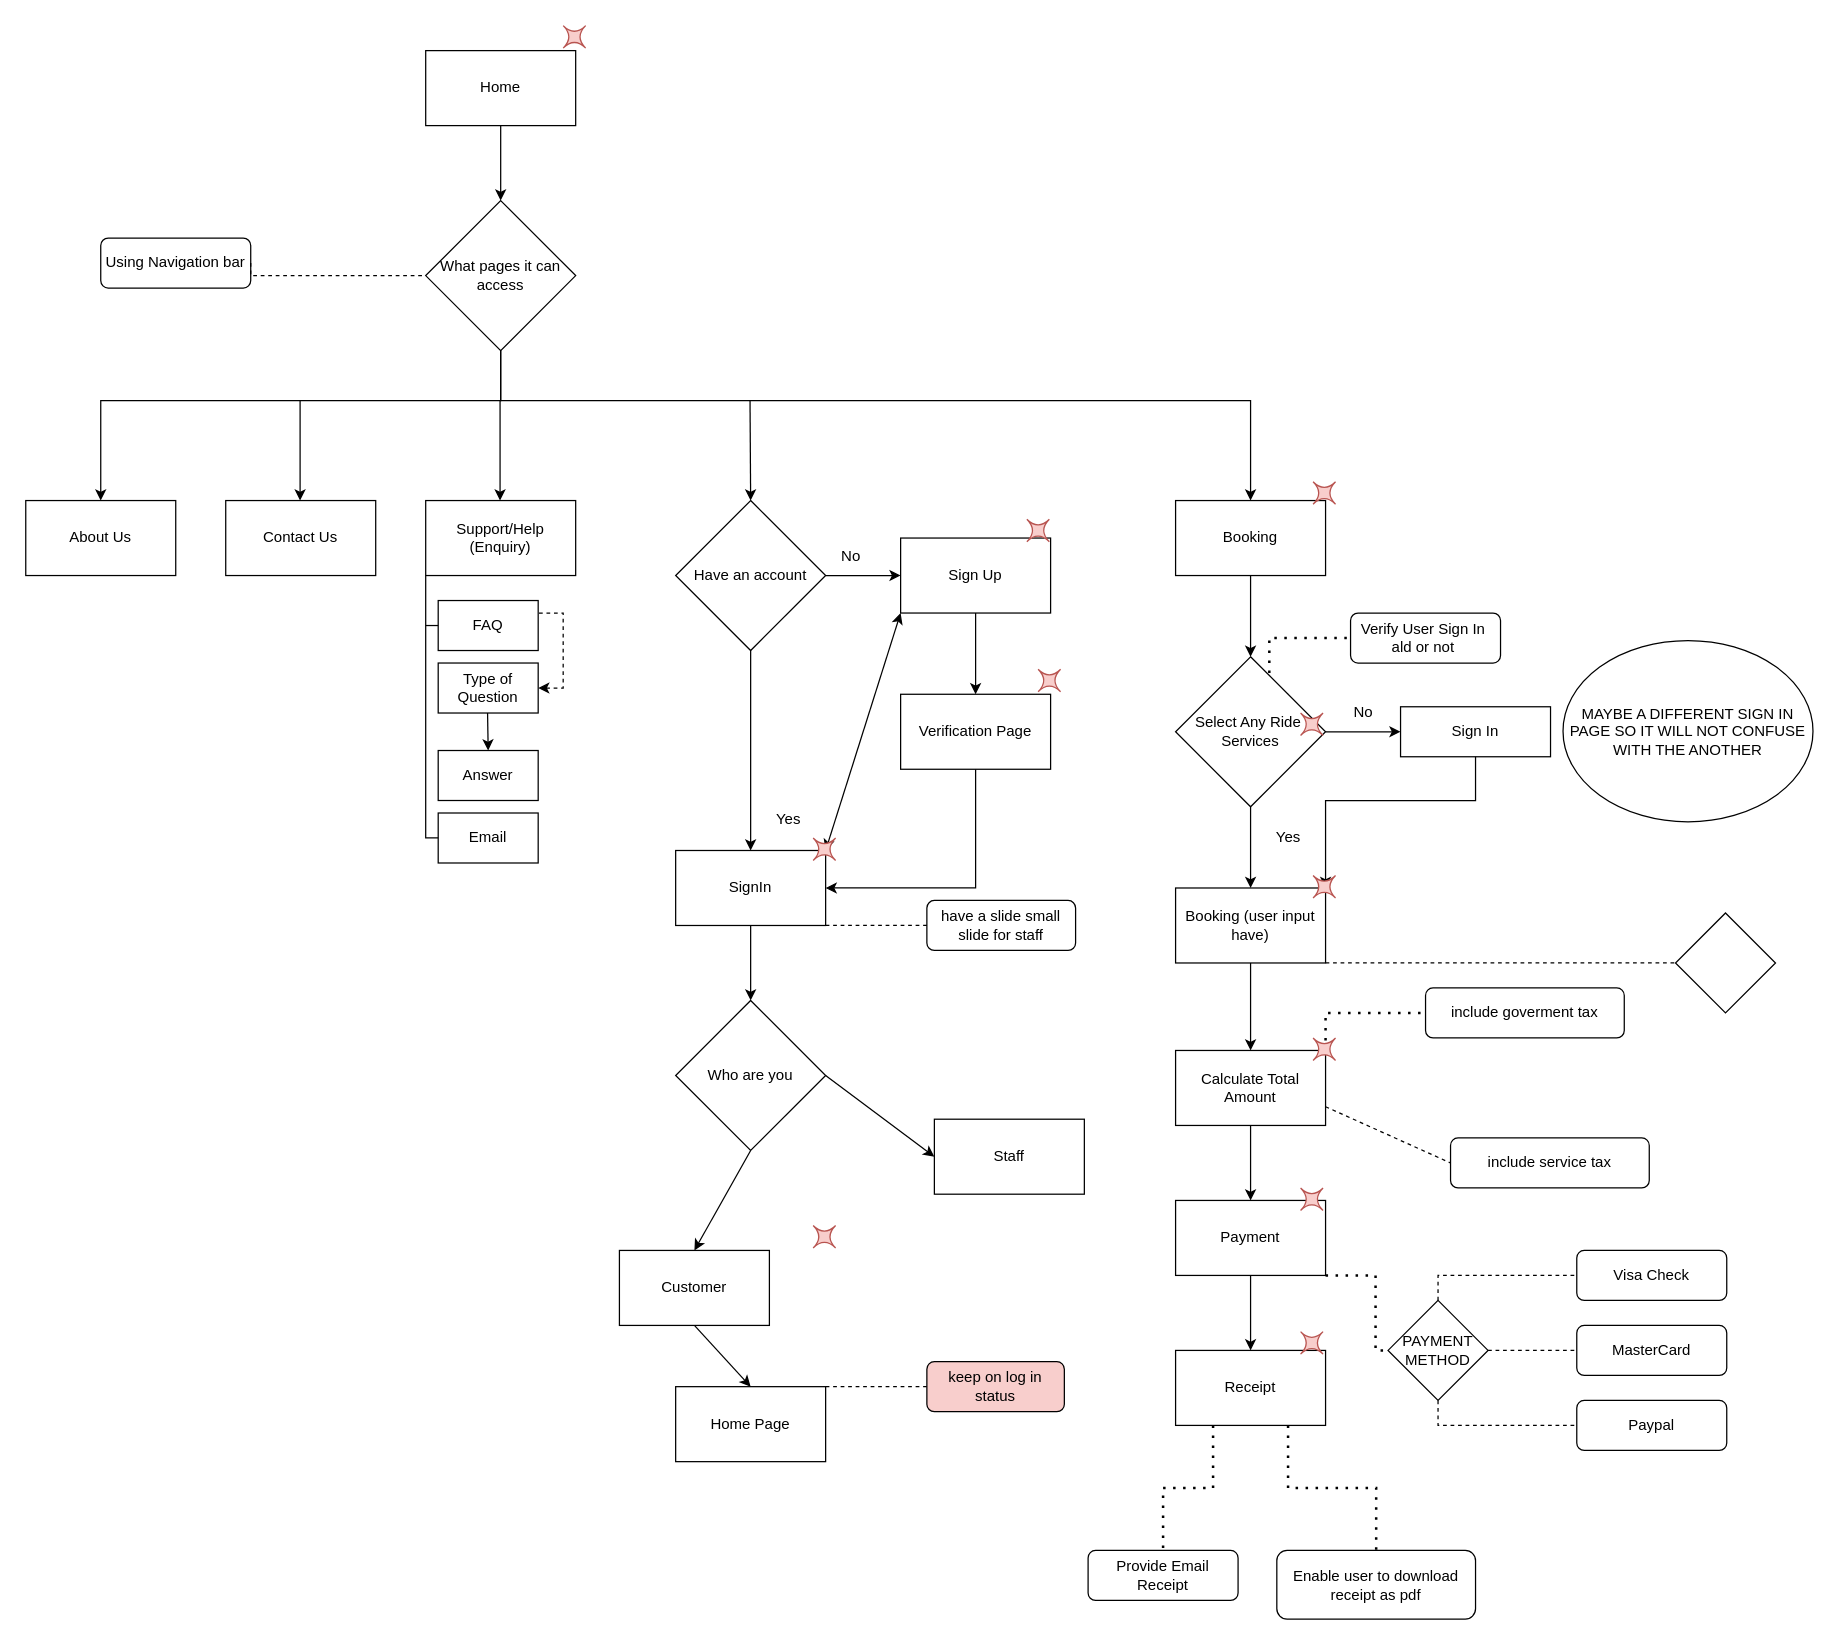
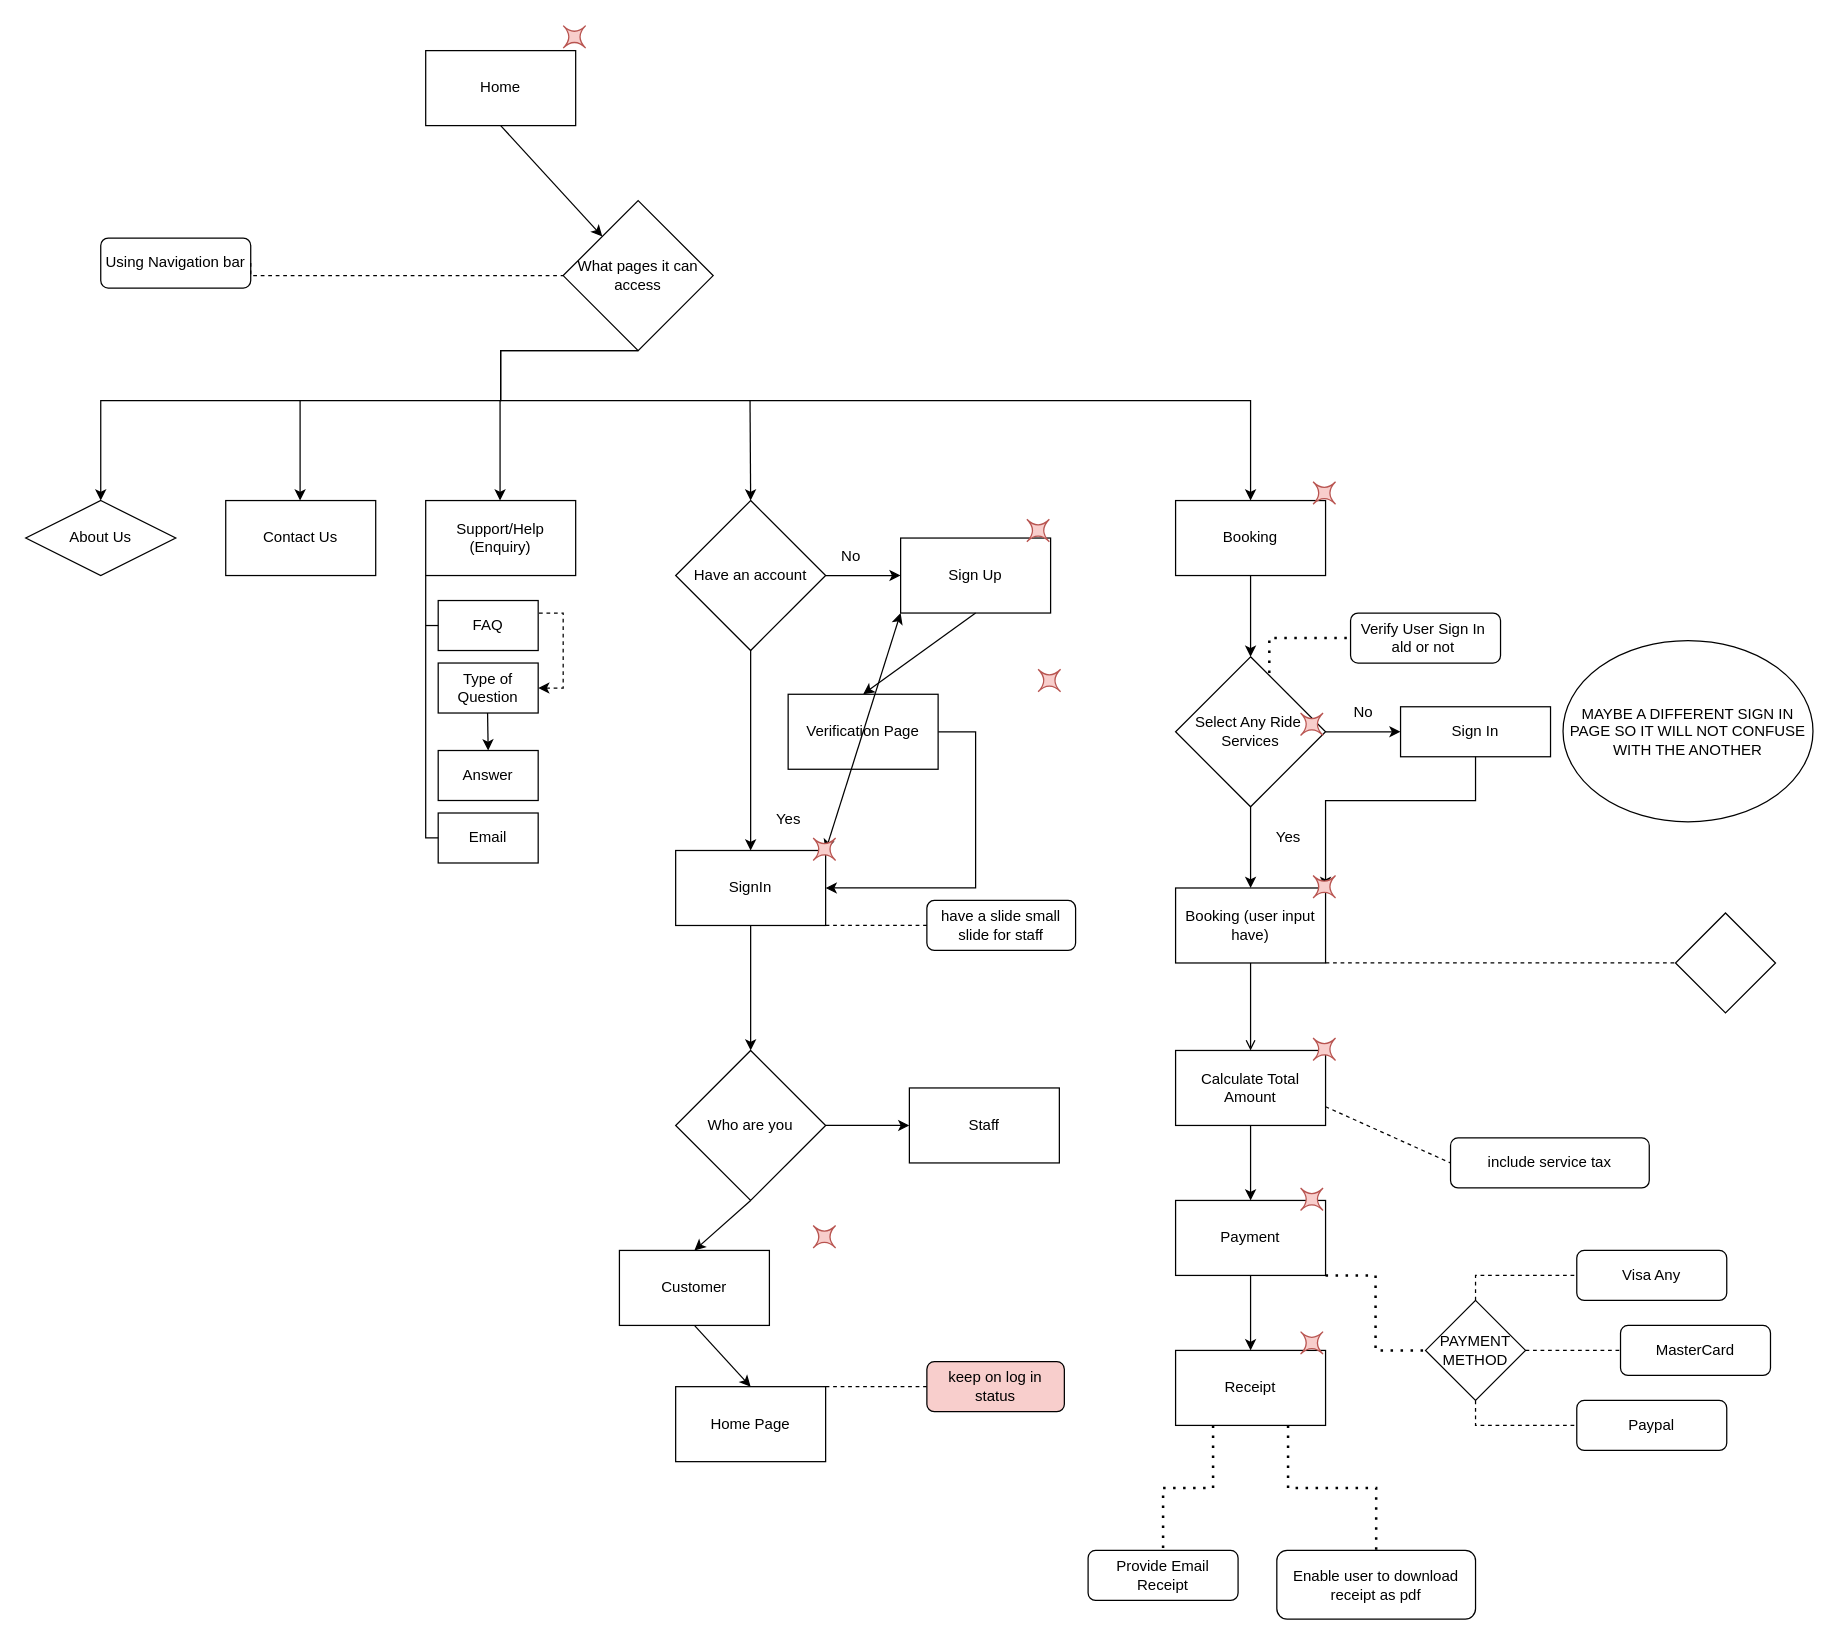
(501, 276) -> (638, 276)
(101, 538) -> (101, 538)
(976, 732) -> (863, 732)
(1362, 1013) -> none
(1525, 1013) -> none
(1251, 1040) -> (1251, 1042)
(751, 1076) -> (751, 1126)
(1009, 1157) -> (984, 1126)
(1652, 1276) -> (1652, 1276)
(1438, 1351) -> (1476, 1351)
(1652, 1351) -> (1696, 1351)
